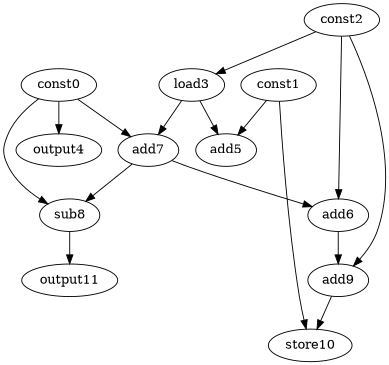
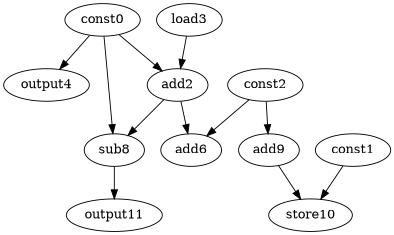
(270, 51) -> none
(148, 150) -> (178, 85)
(226, 150) -> none
(338, 243) -> none
